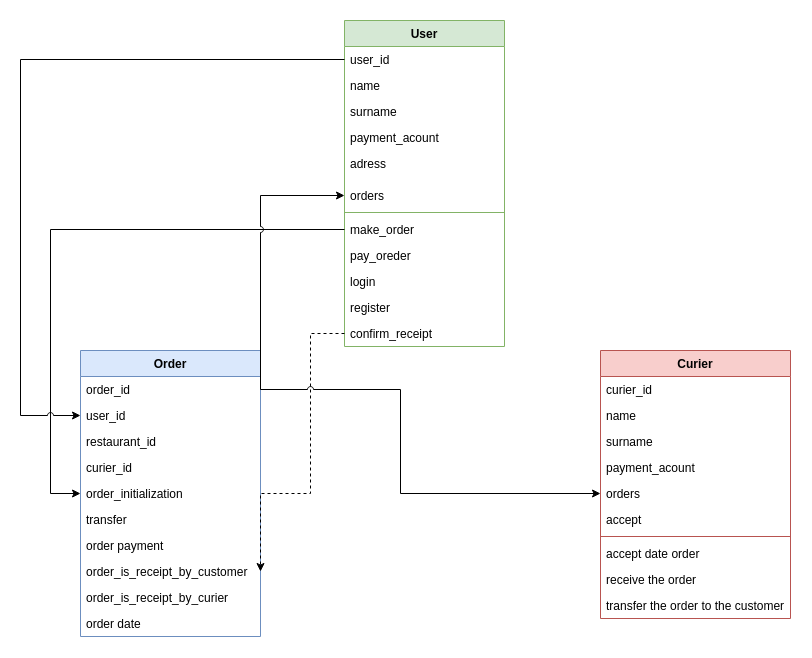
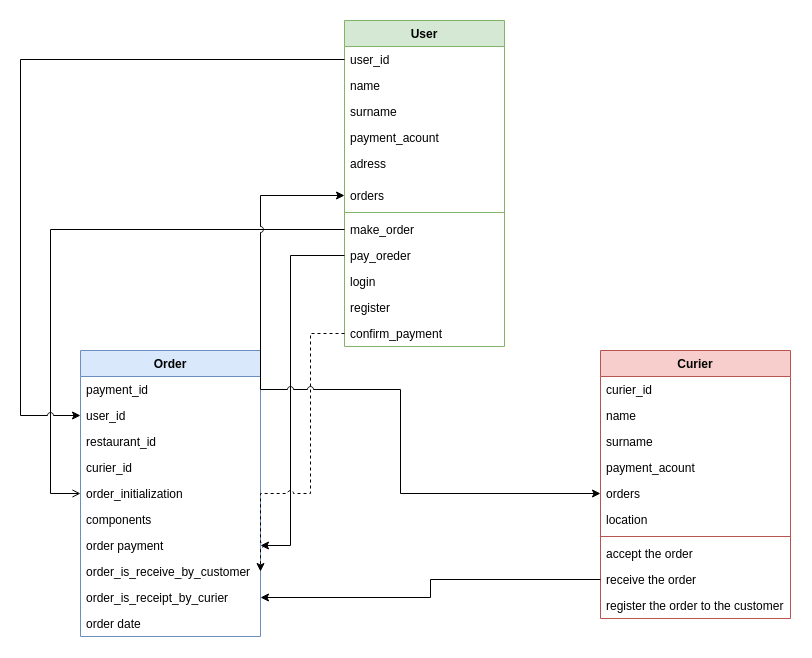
(397, 334) -> (399, 334)
none -> (291, 385)
(111, 390) -> (118, 390)
(72, 494) -> (73, 494)
(113, 520) -> (120, 520)
(626, 520) -> (630, 520)
(660, 554) -> (657, 554)
(177, 572) -> (177, 572)
none -> (431, 586)
(712, 606) -> (711, 606)
